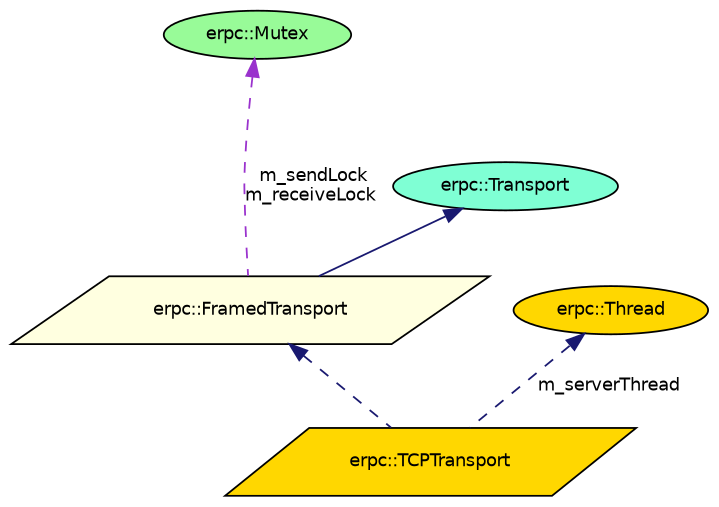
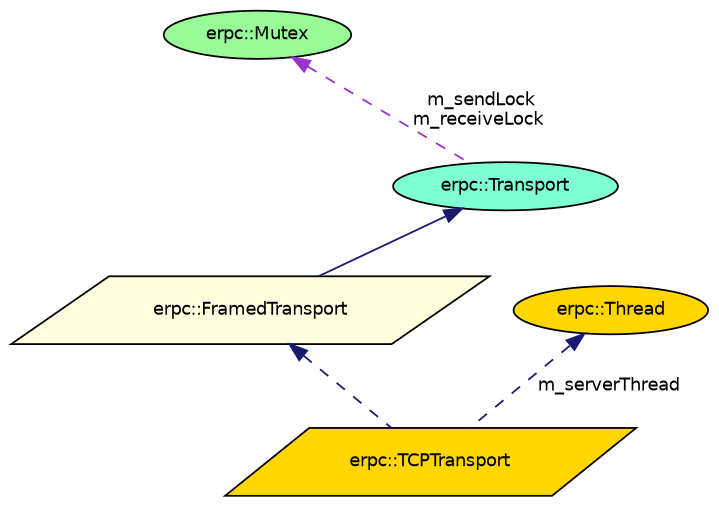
(244, 176) -> (389, 115)
